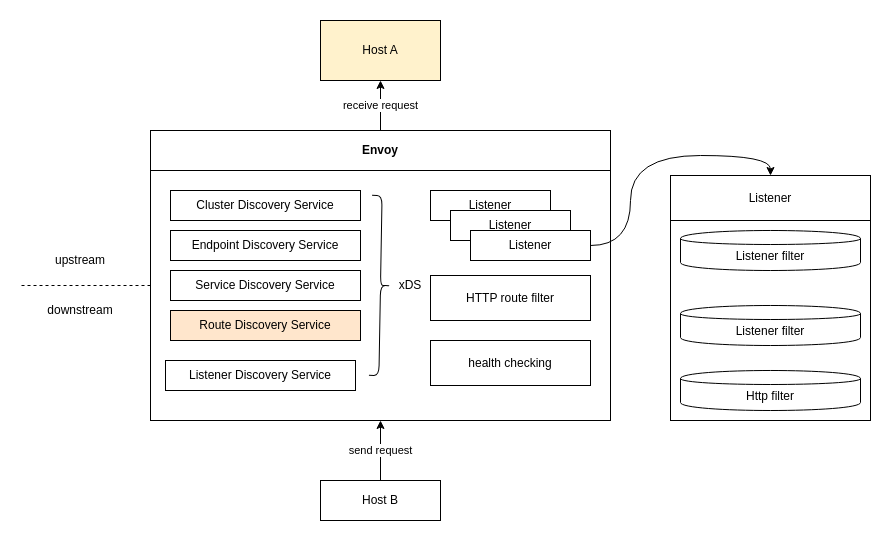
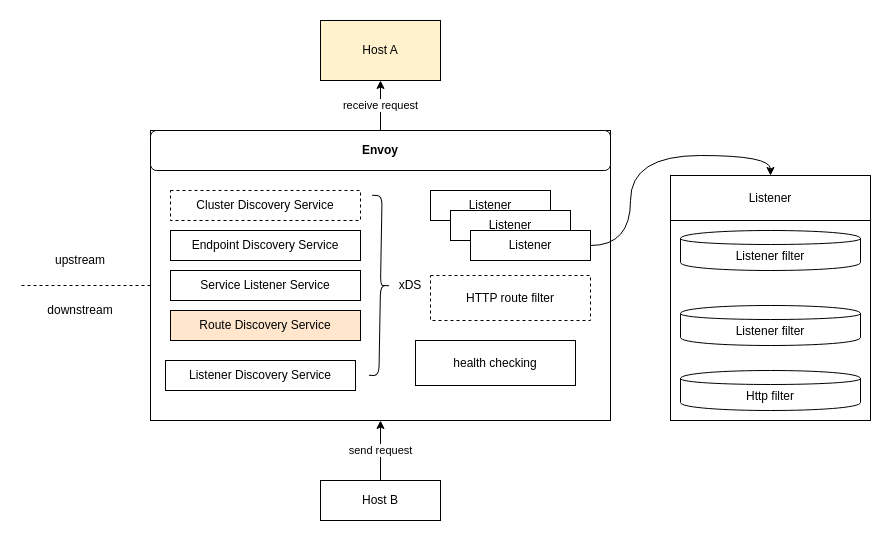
(381, 151) -> (381, 151)
(266, 206) -> (266, 206)
(266, 286) -> (266, 286)
(511, 298) -> (511, 298)
(511, 363) -> (496, 363)
